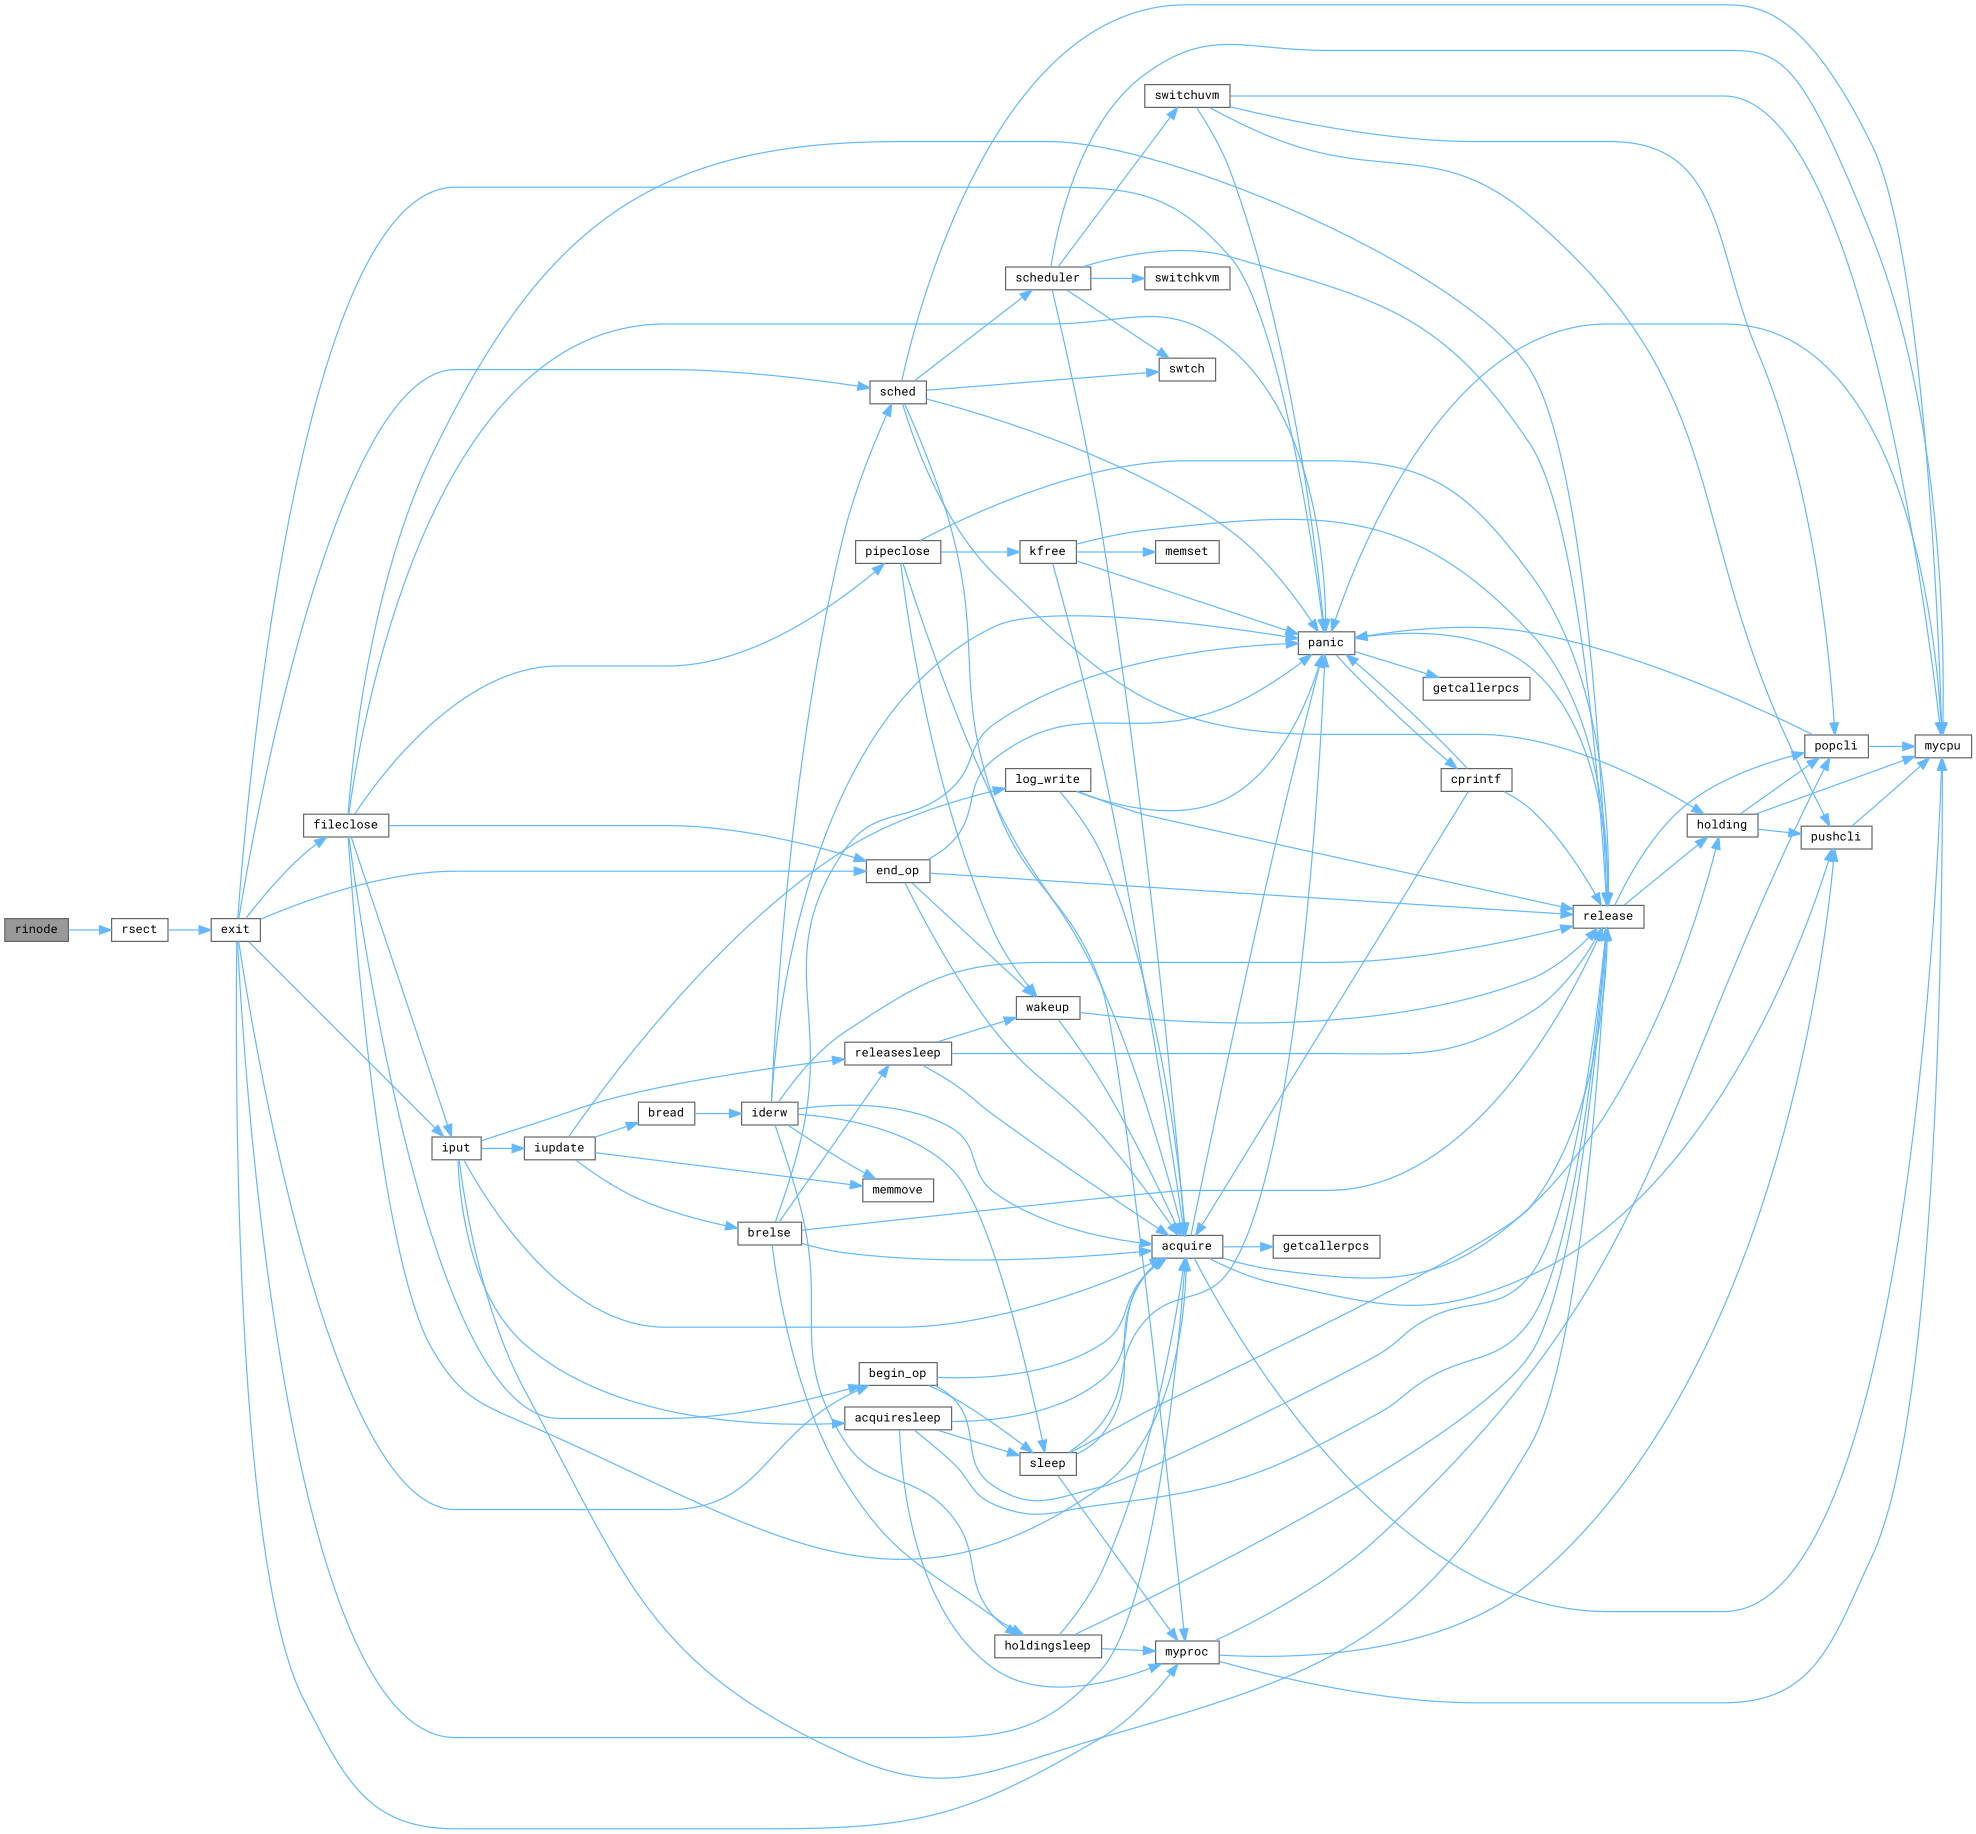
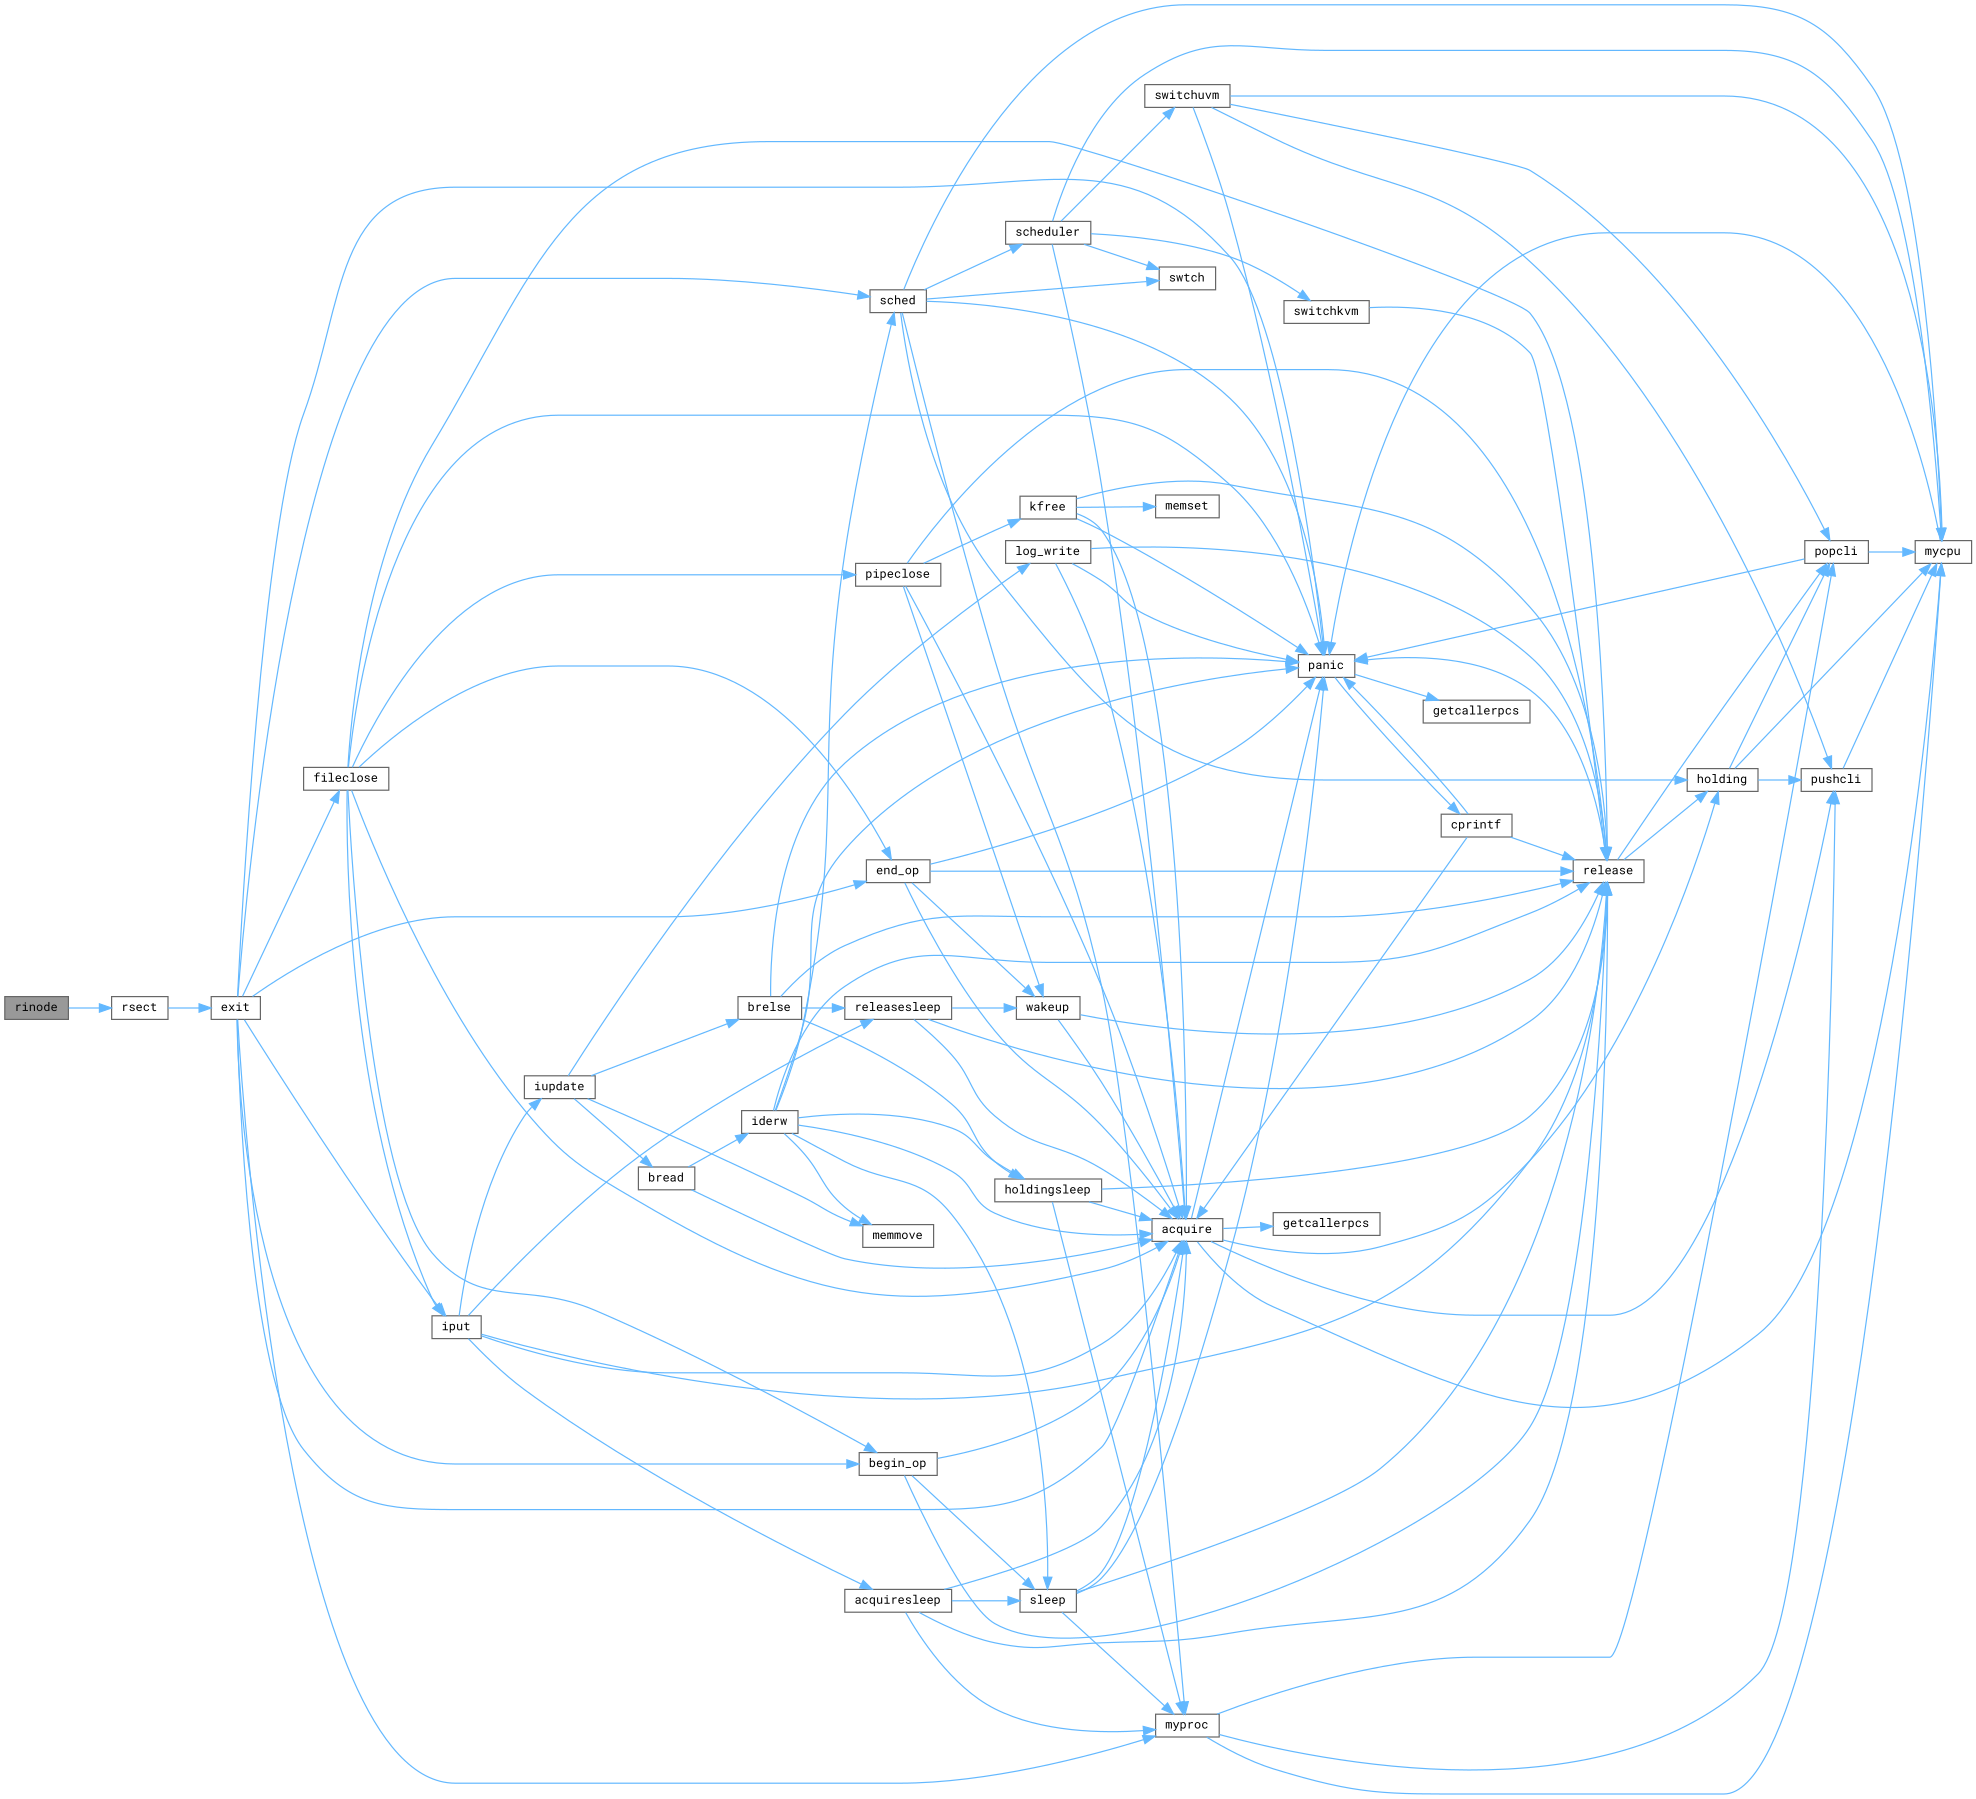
(1513, 421) -> (1561, 514)
(970, 1260) -> (909, 1267)
